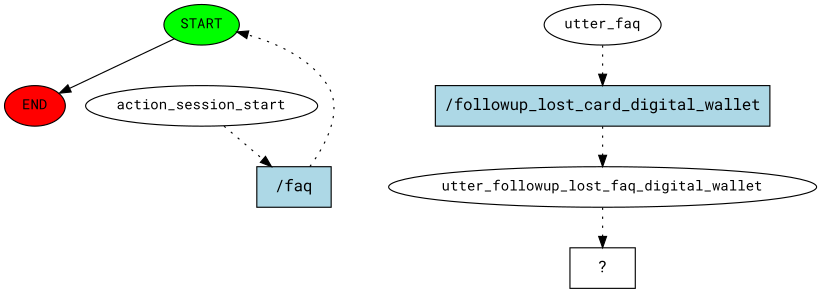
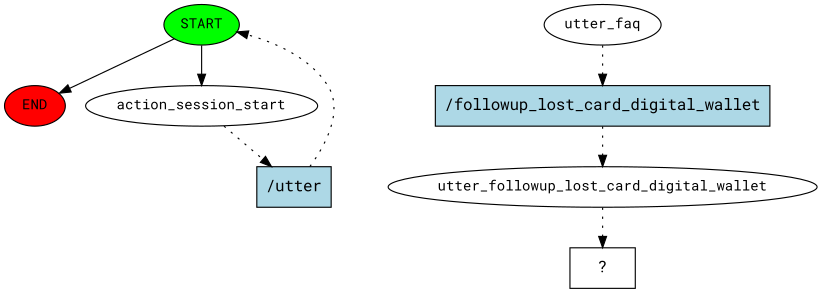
none -> (202, 60)
(294, 187) -> (294, 187)
(603, 187) -> (603, 187)
